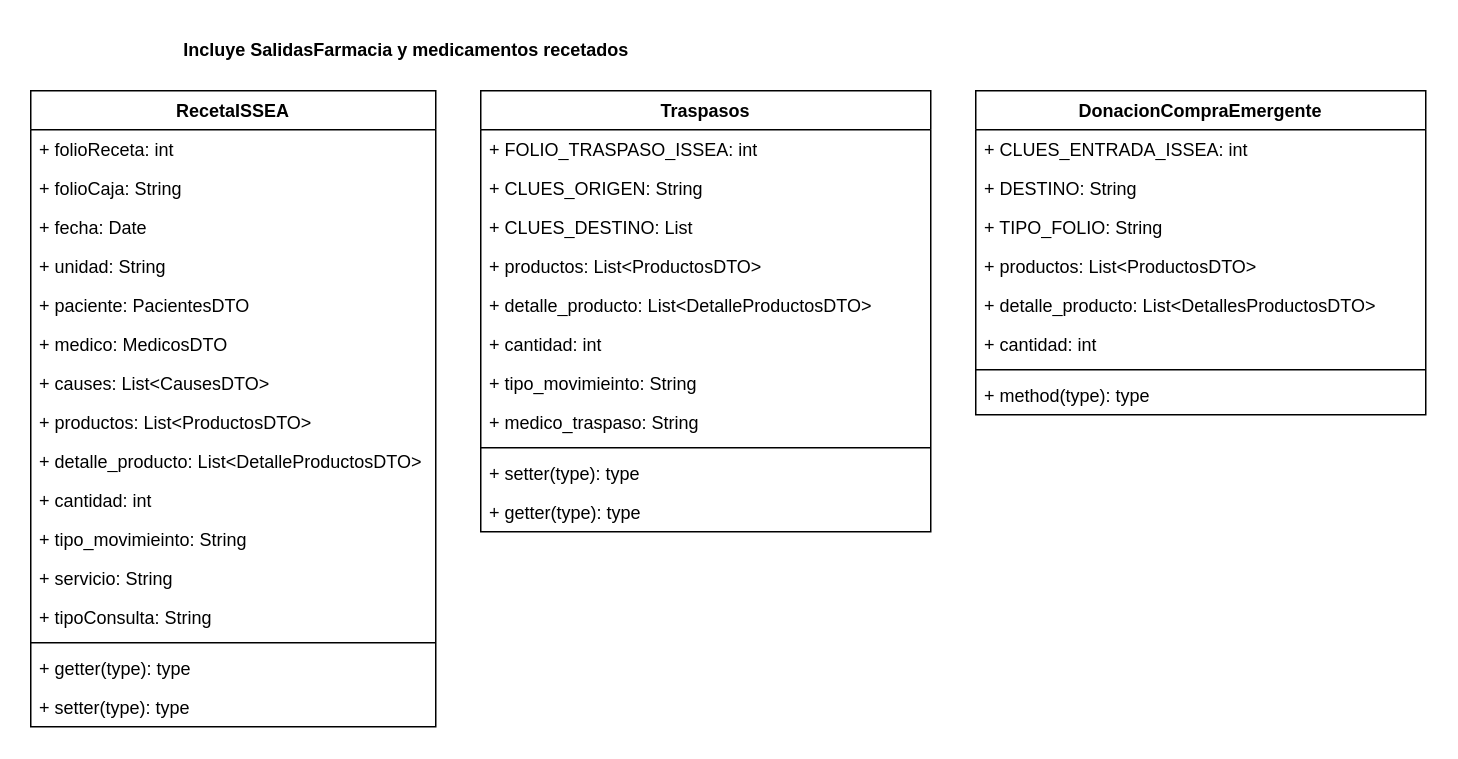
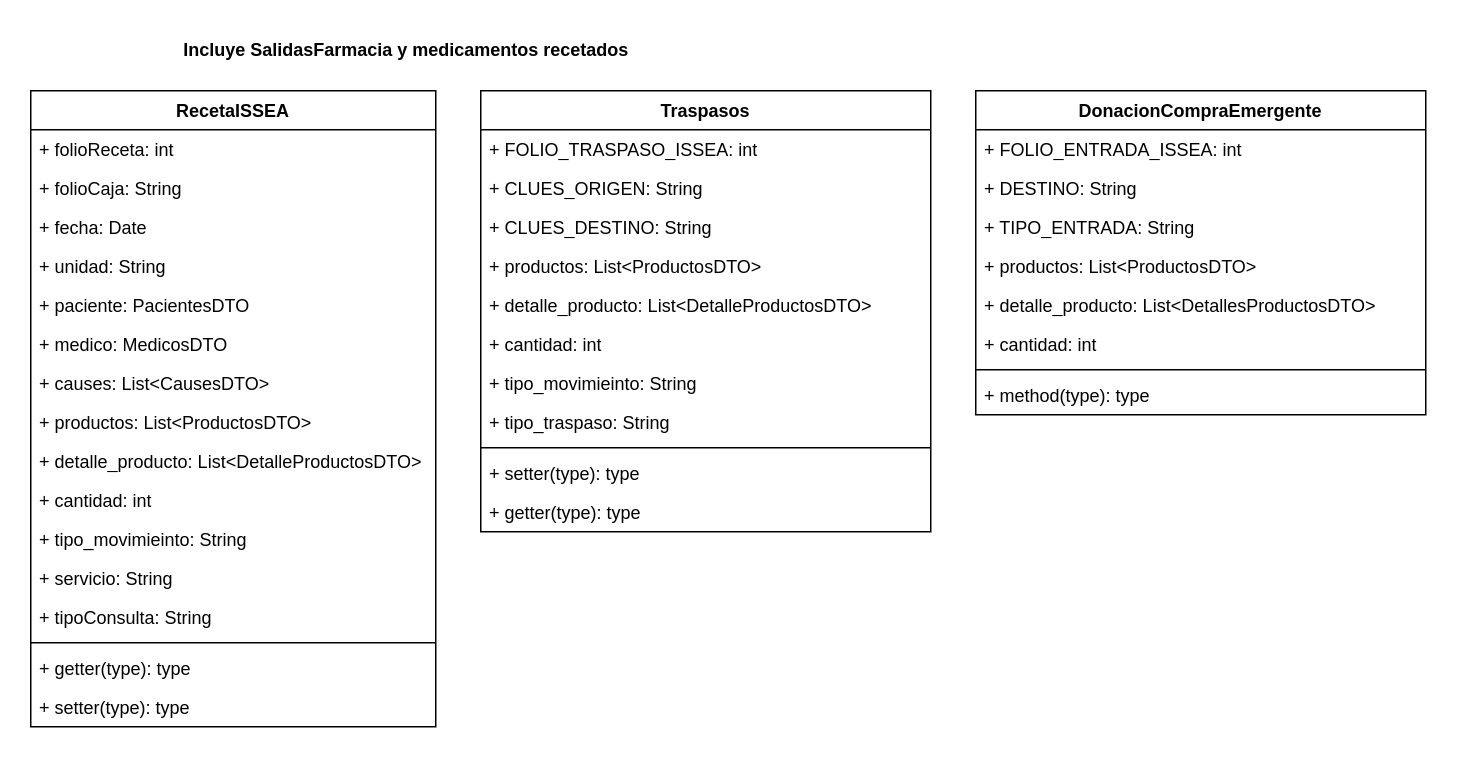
(1106, 151) -> (1106, 151)
(586, 229) -> (596, 229)
(1076, 229) -> (1086, 229)
(604, 424) -> (594, 424)
